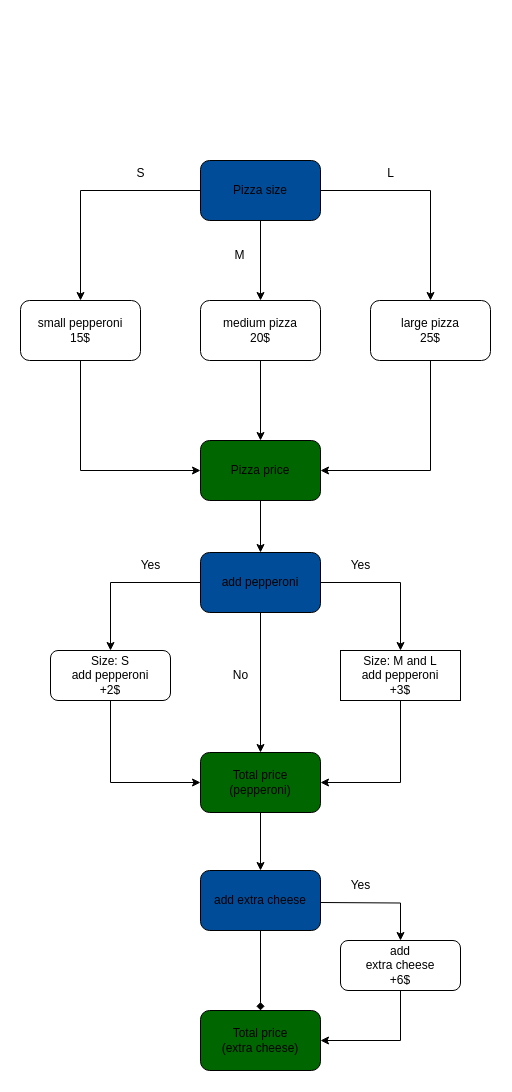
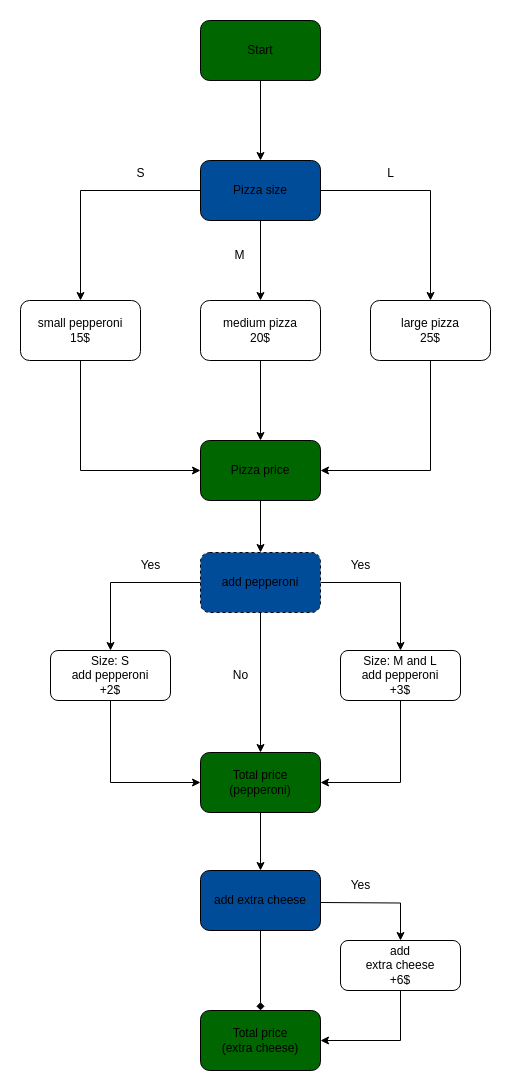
none -> (261, 51)
none -> (261, 117)
(261, 583) -> (261, 583)
(401, 676) -> (401, 676)
